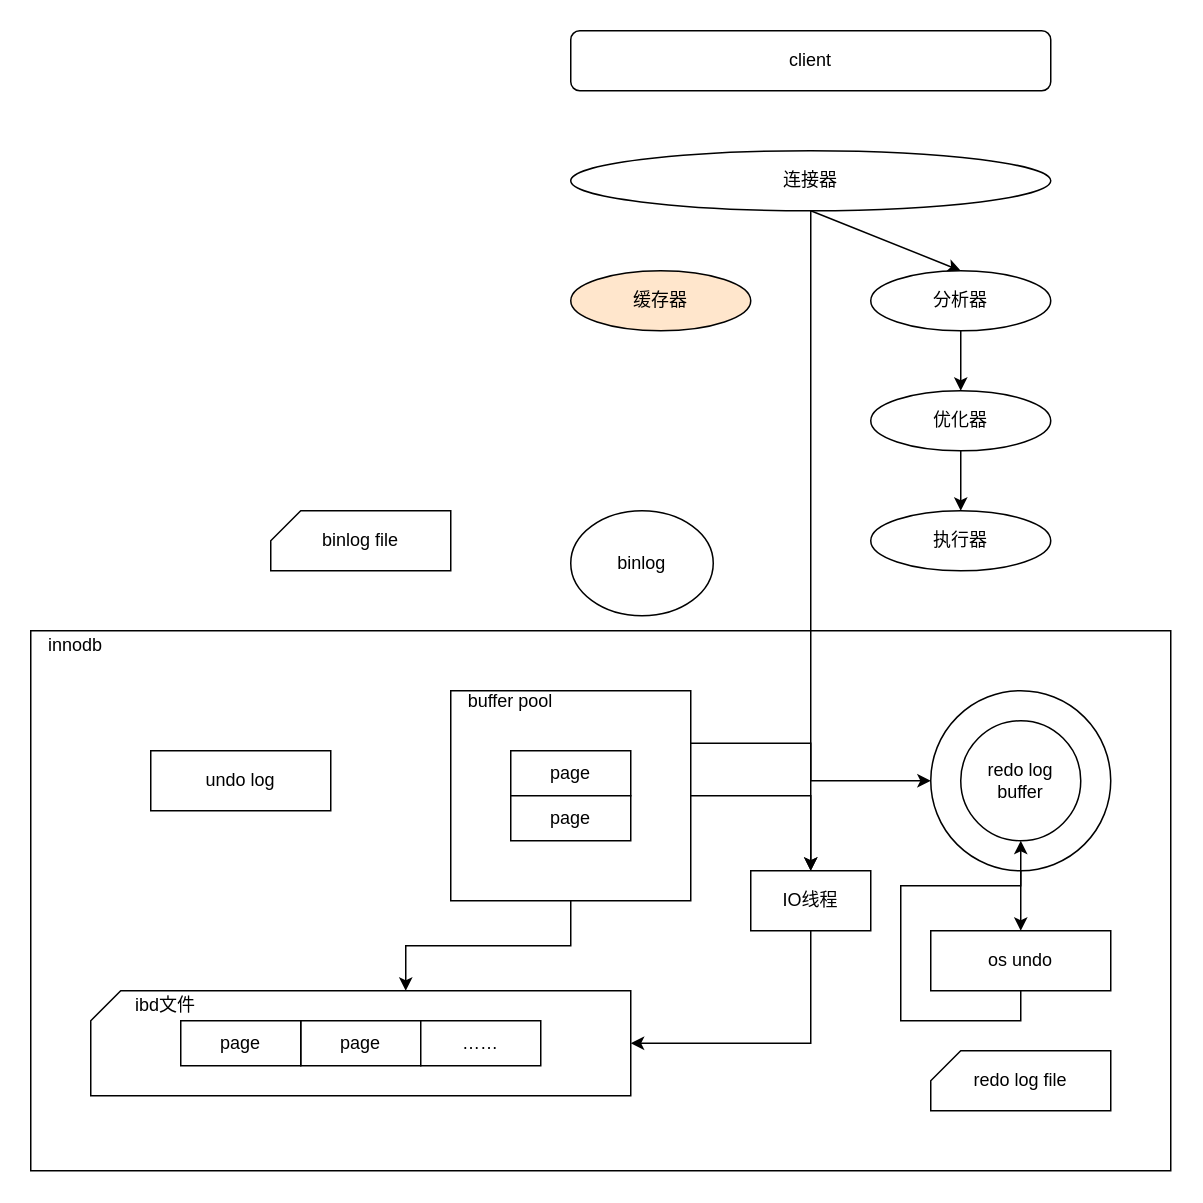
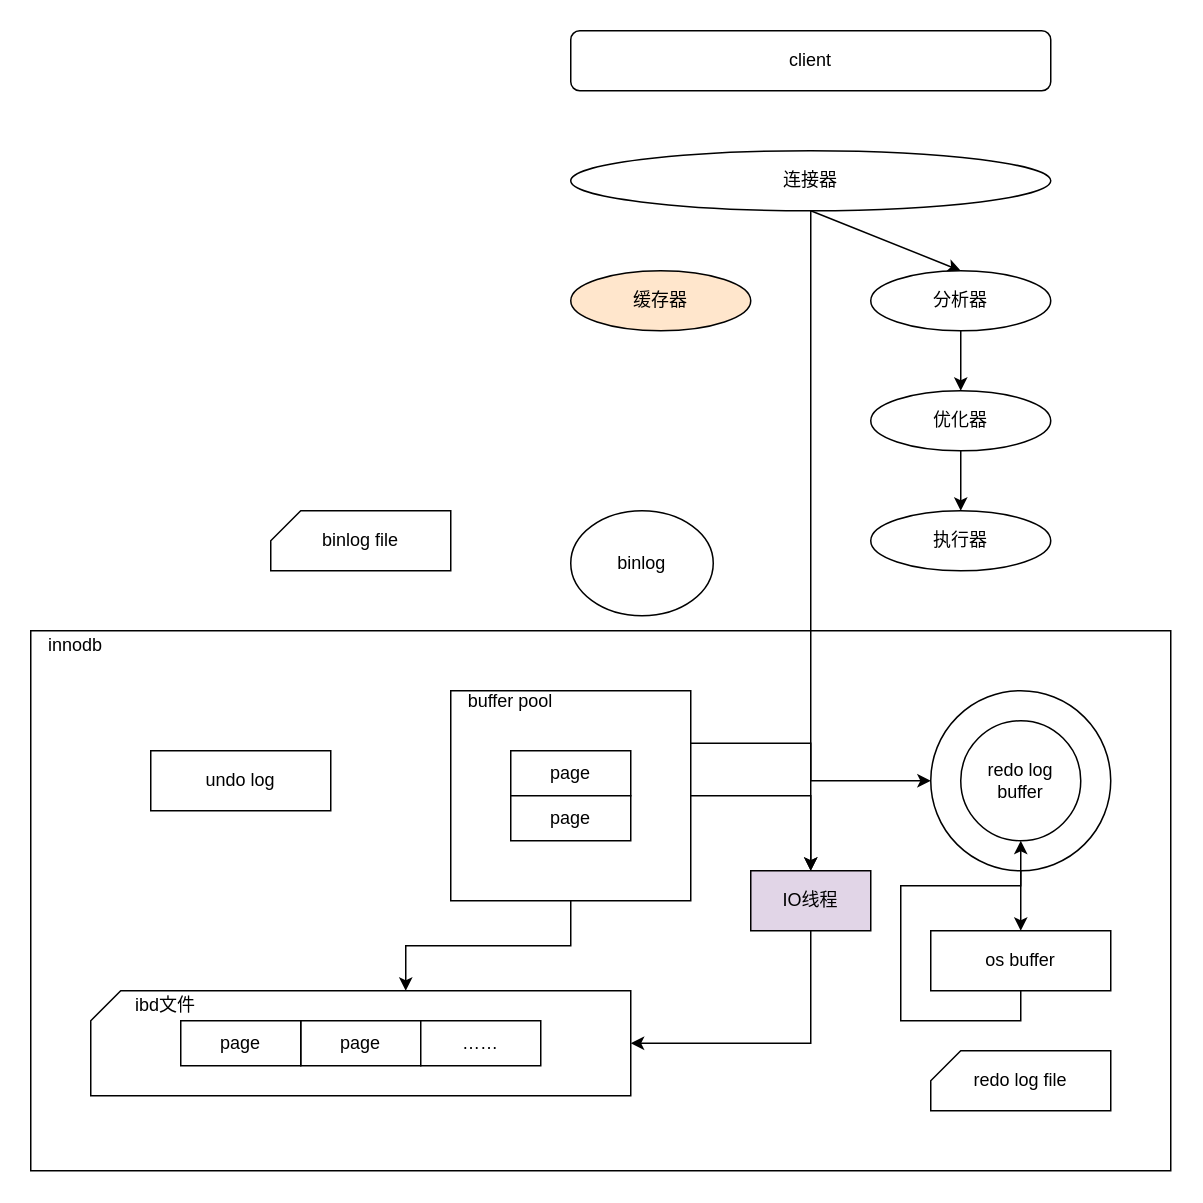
(811, 901) -> (811, 901)
(1021, 961) -> (1021, 961)
